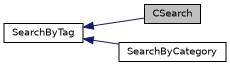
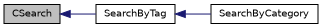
(119, 22) -> (83, 14)
